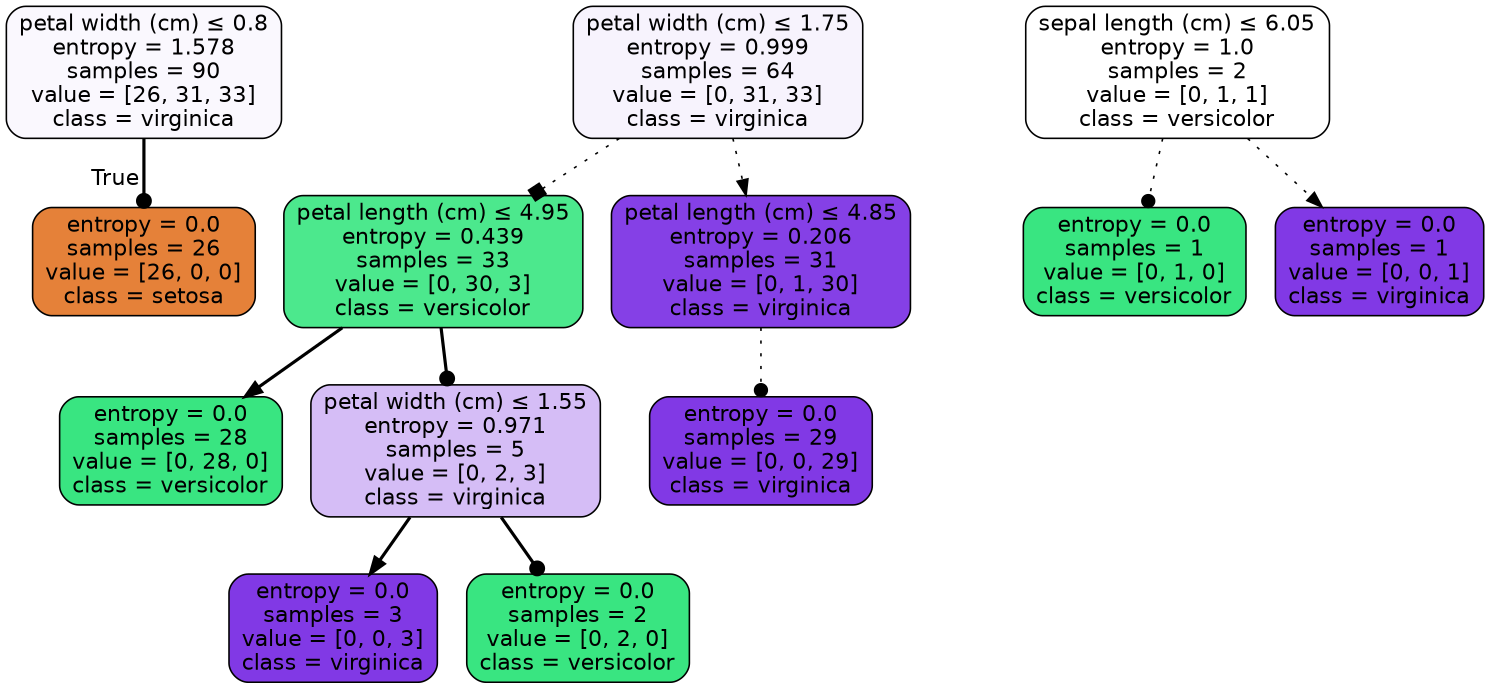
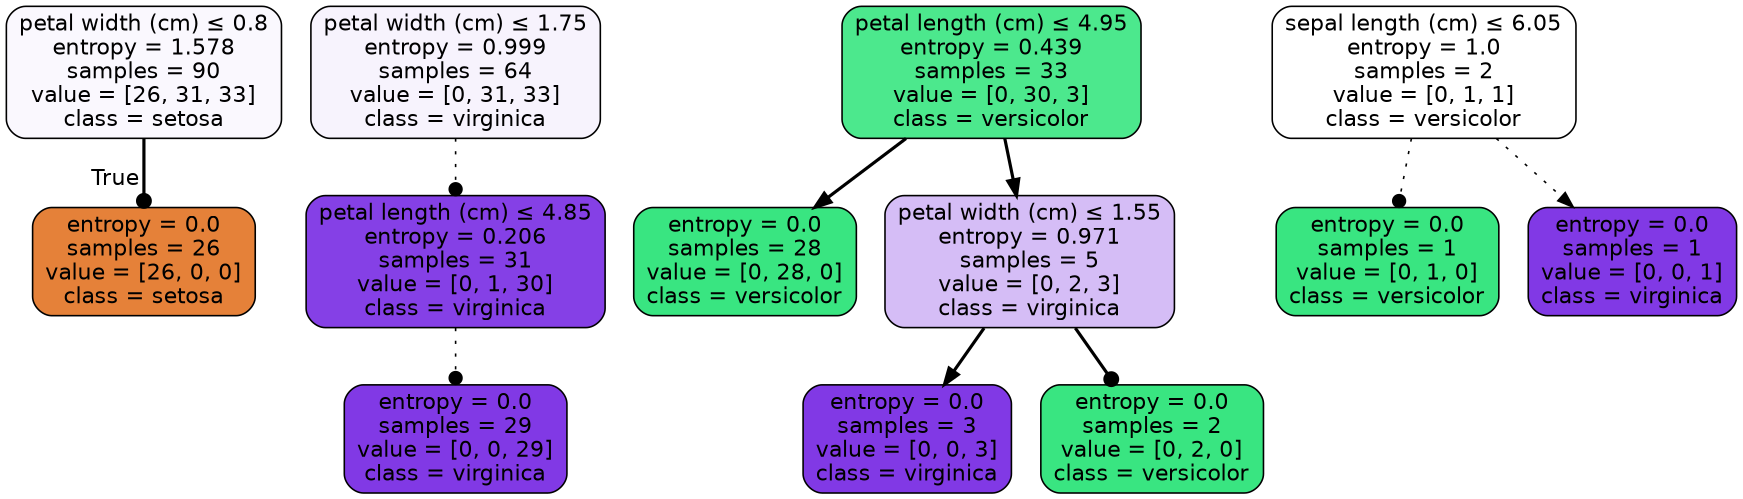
(144, 119) -> (144, 119)
(738, 159) -> (456, 161)
(582, 163) -> none
(444, 350) -> (1009, 159)
